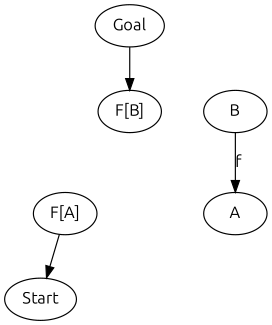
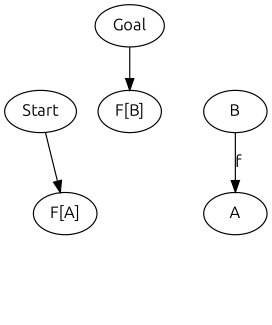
(55, 250) -> (51, 157)
